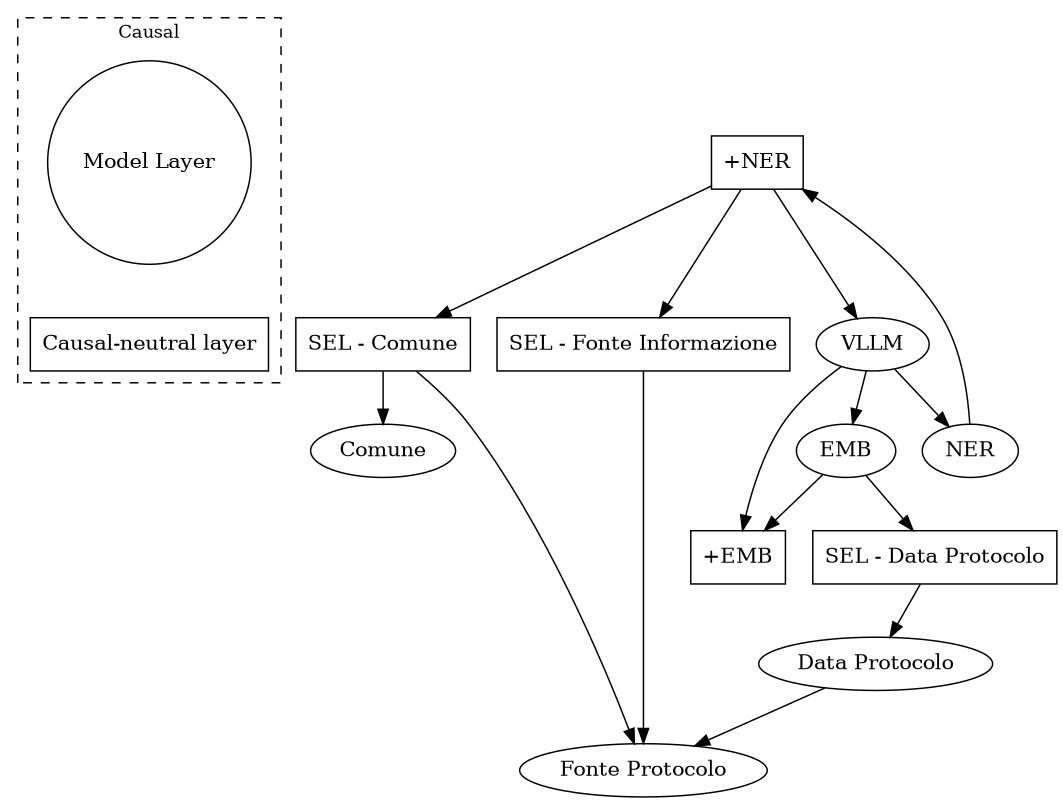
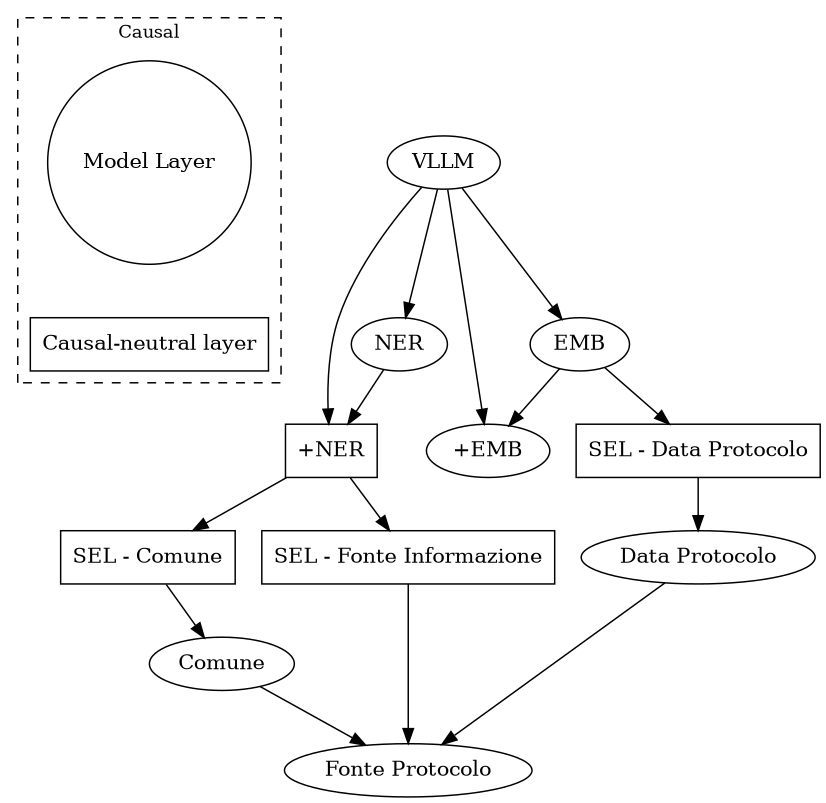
(811, 248) -> (351, 289)
(541, 539) -> (306, 712)
(738, 557) -> (488, 451)
